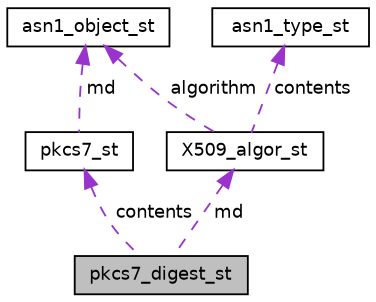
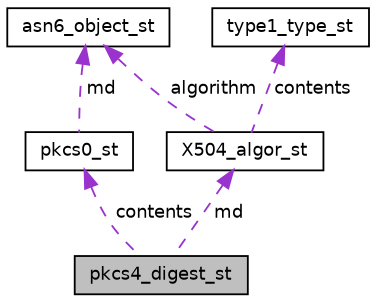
(88, 27) -> (88, 27)
(291, 27) -> (291, 27)
(79, 151) -> (79, 151)
(245, 151) -> (245, 151)
(161, 275) -> (161, 275)
